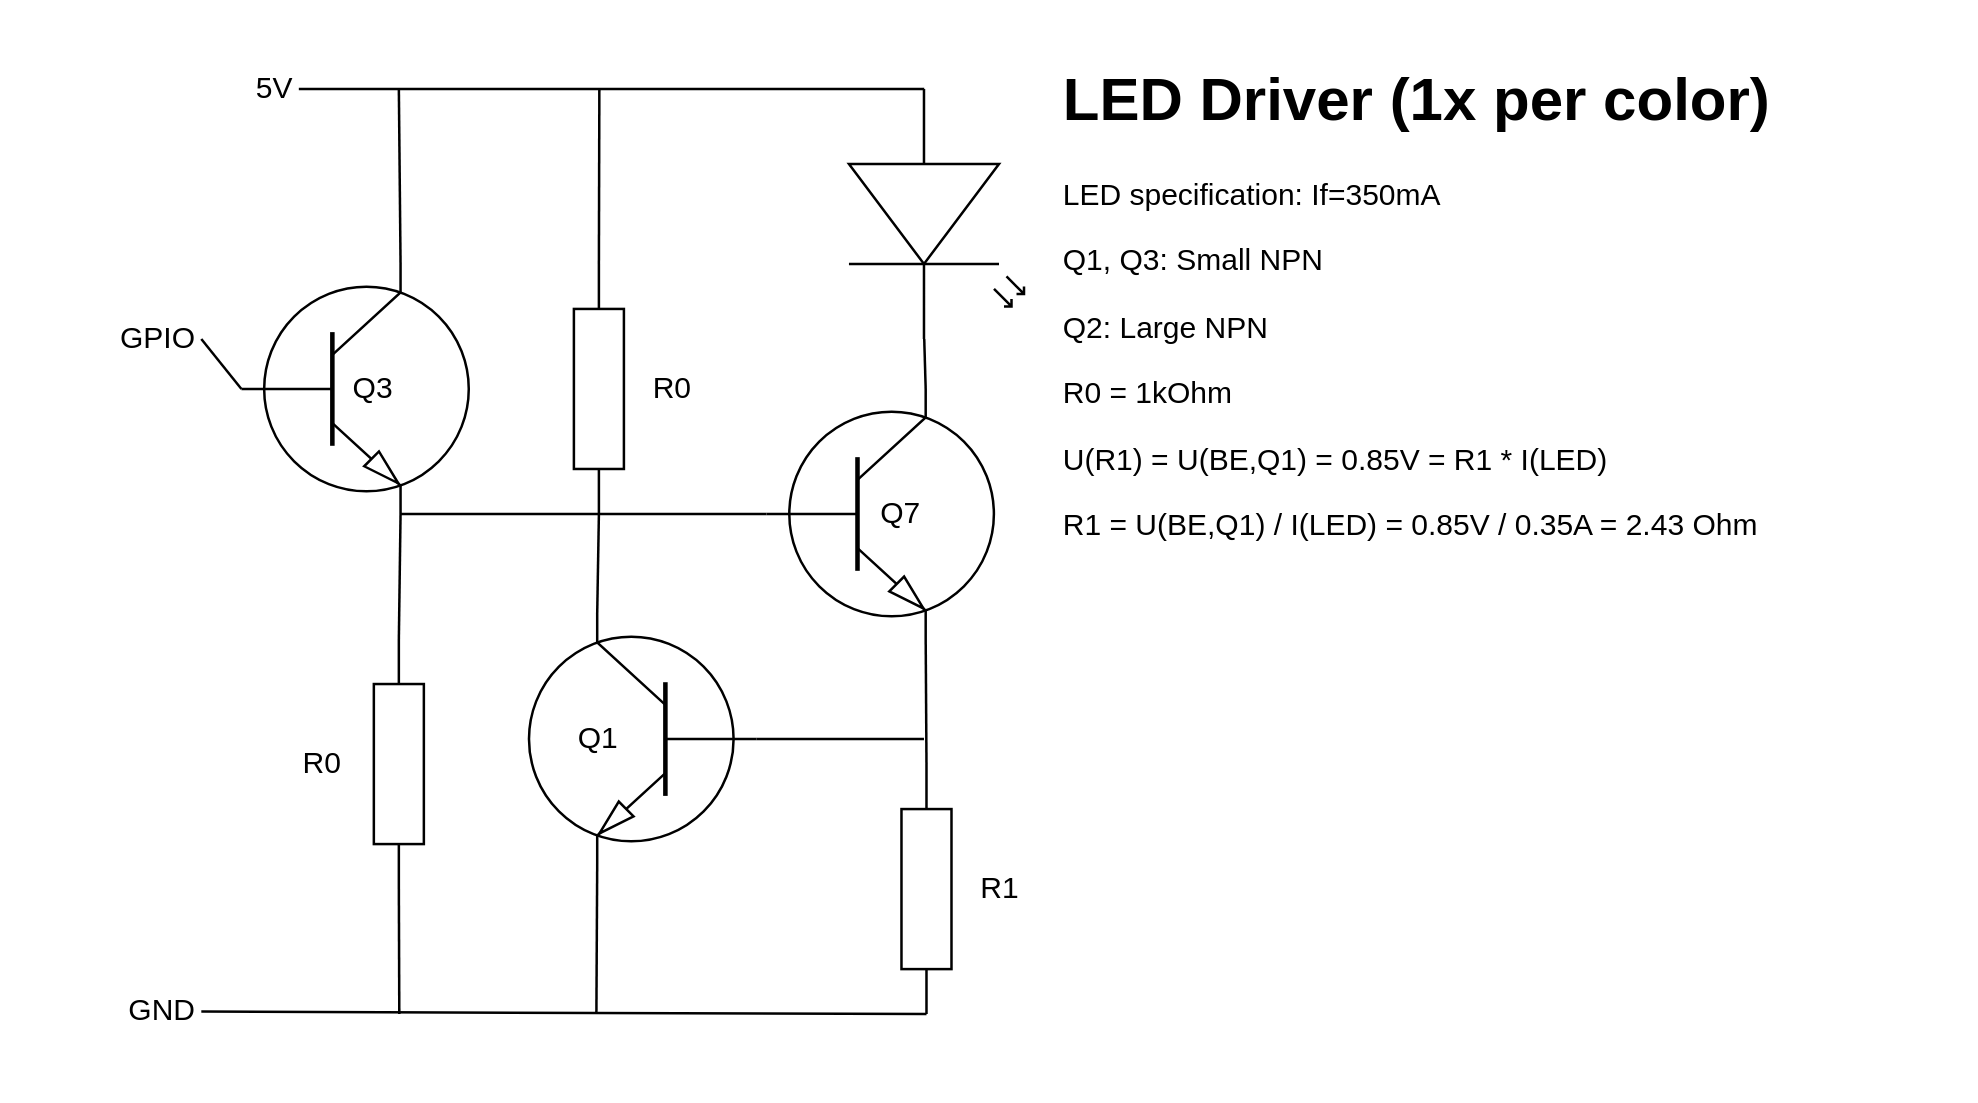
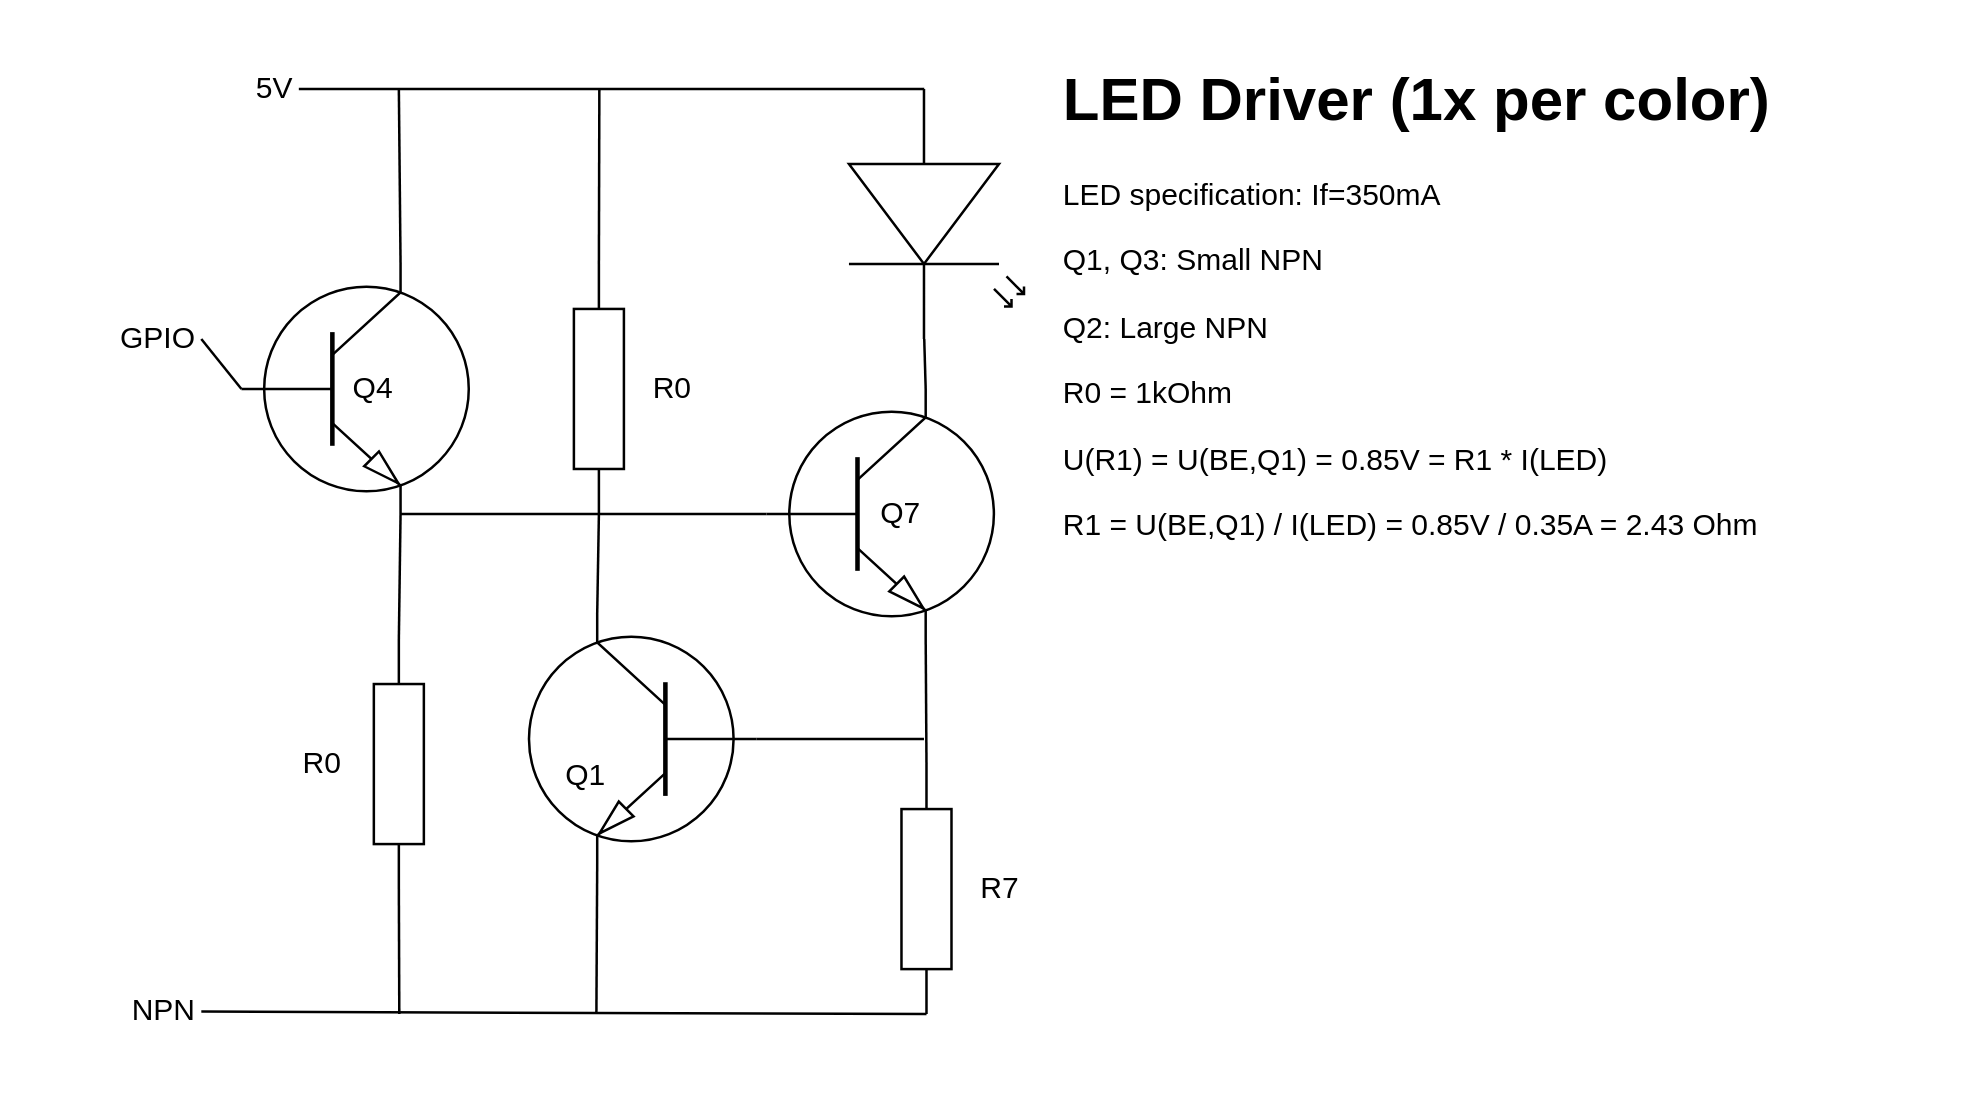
(371, 389) -> (371, 389)
(649, 739) -> (636, 776)
(998, 889) -> (998, 889)
(171, 1011) -> (171, 1011)
